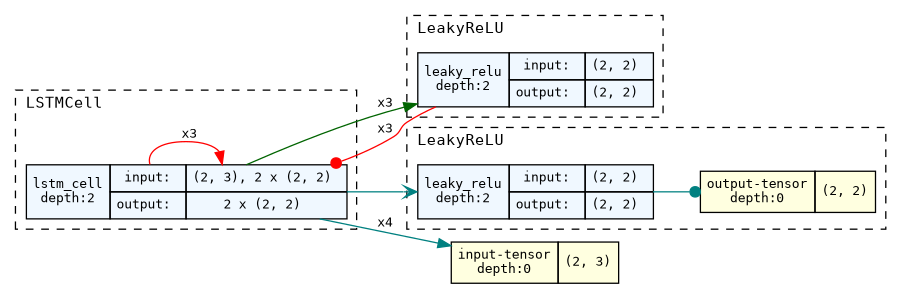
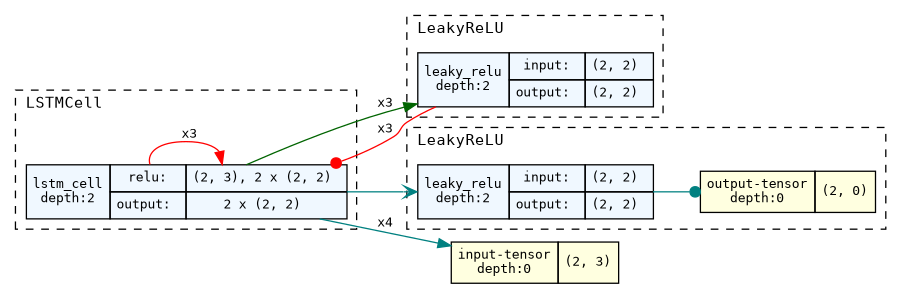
(148, 178) -> (148, 178)
(845, 191) -> (845, 191)
